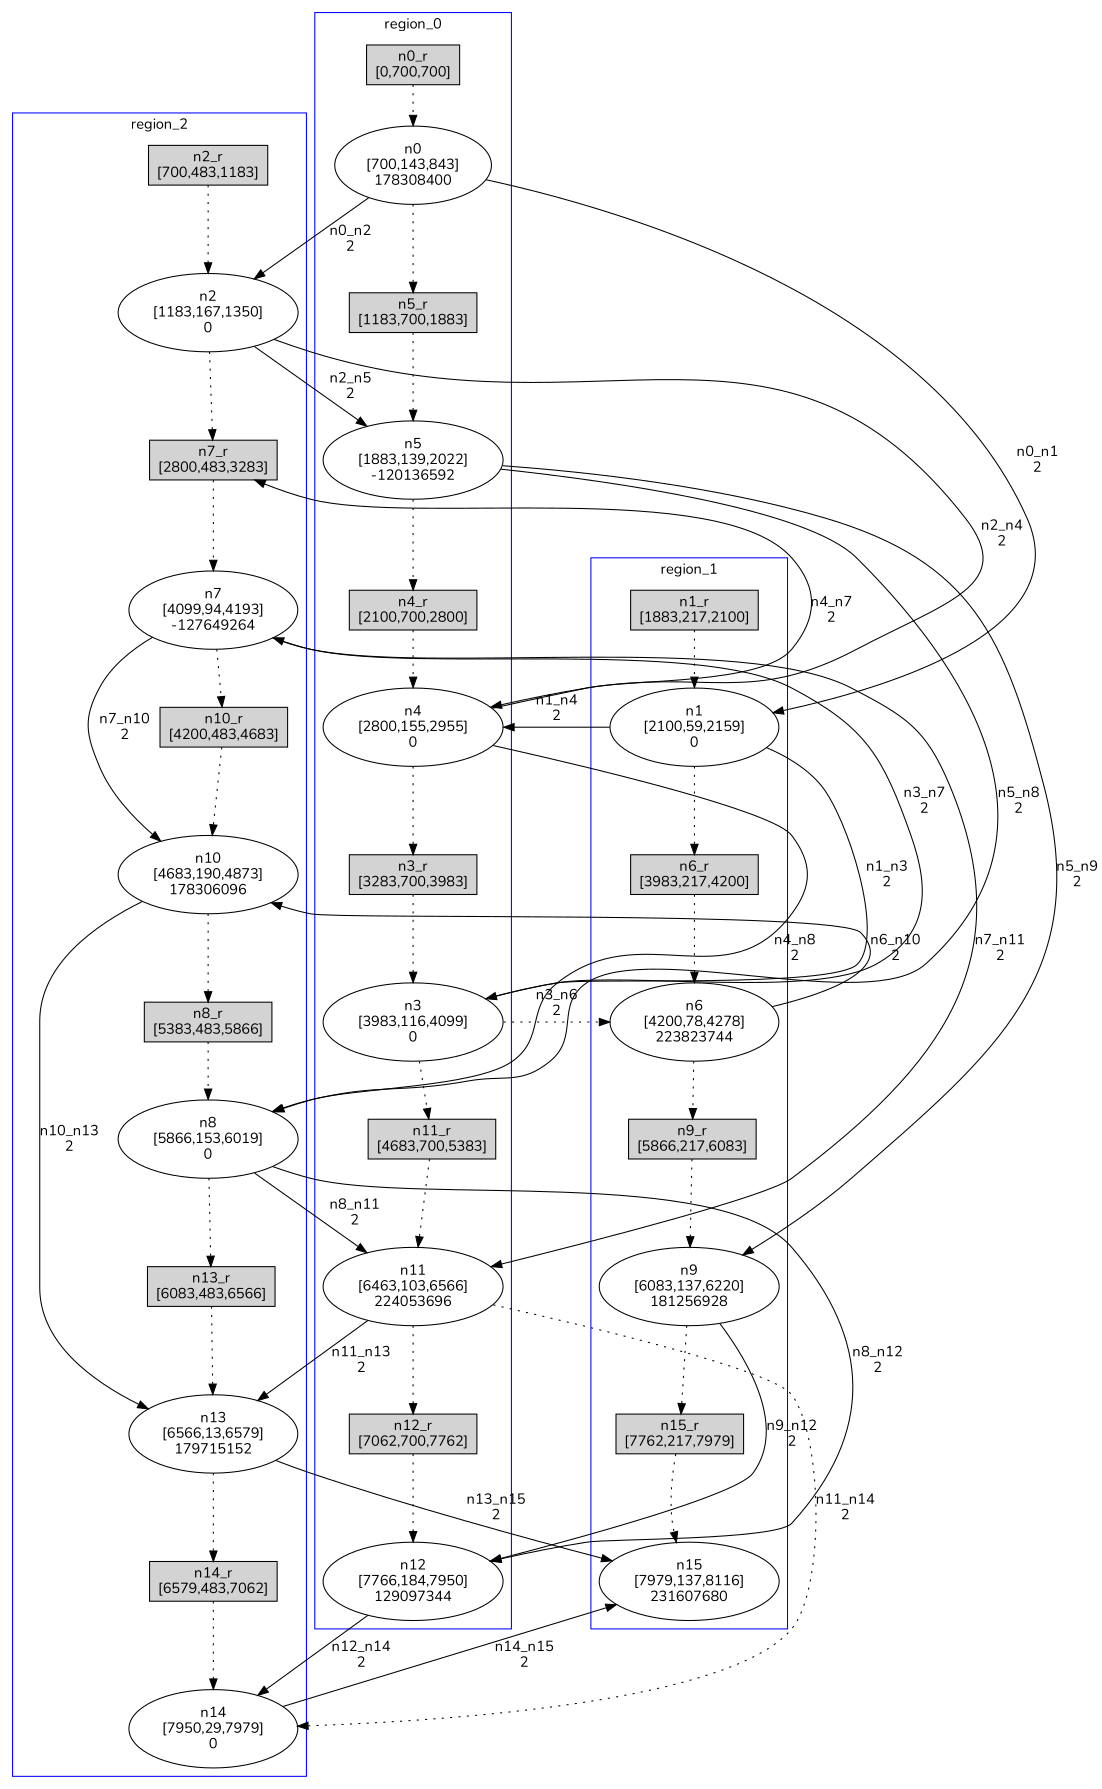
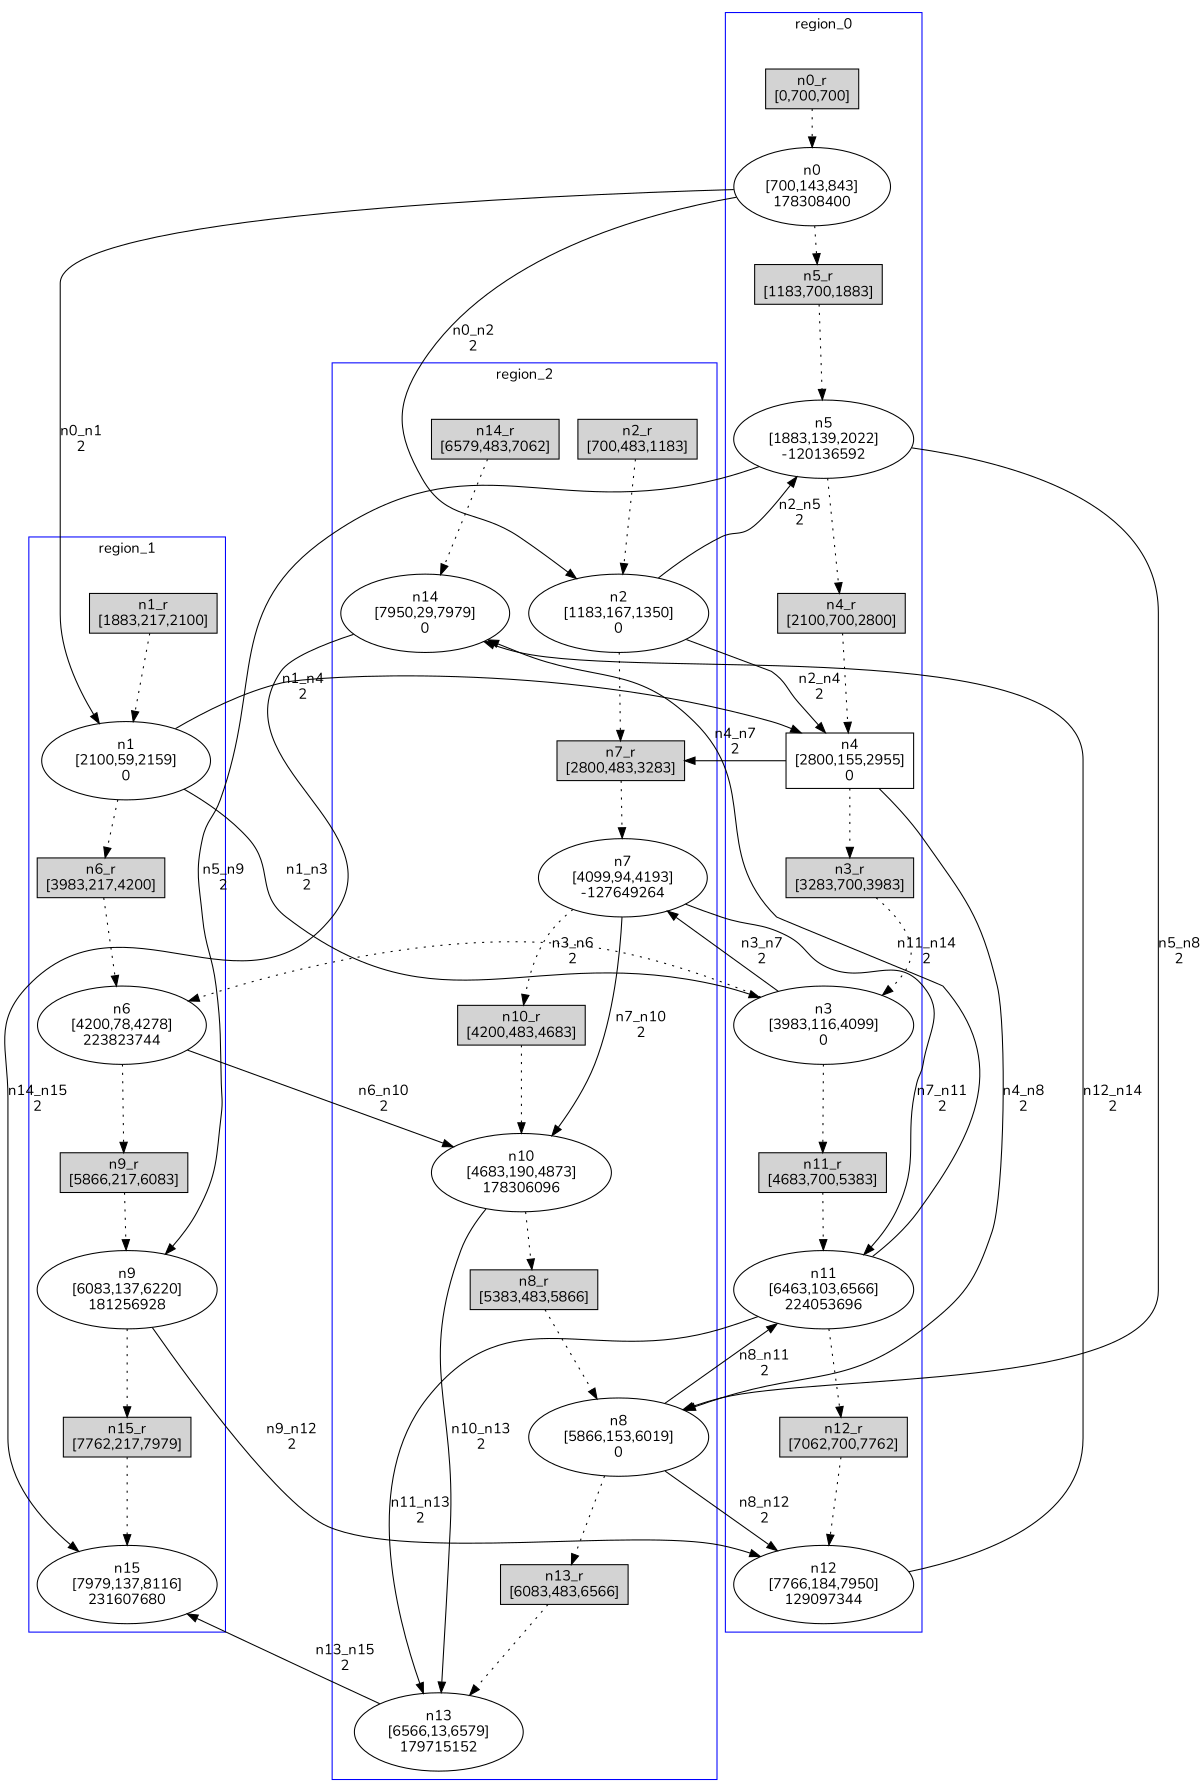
(413, 727) -> (850, 761)
(213, 1512) -> none
(804, 1604) -> (806, 929)
